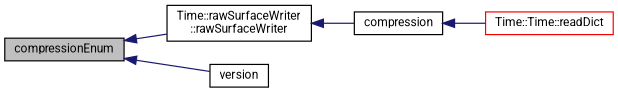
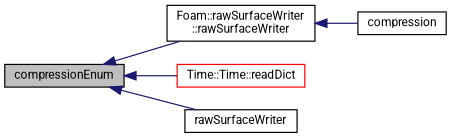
(239, 23) -> (241, 23)
(470, 23) -> (157, 76)
(239, 76) -> (241, 121)
